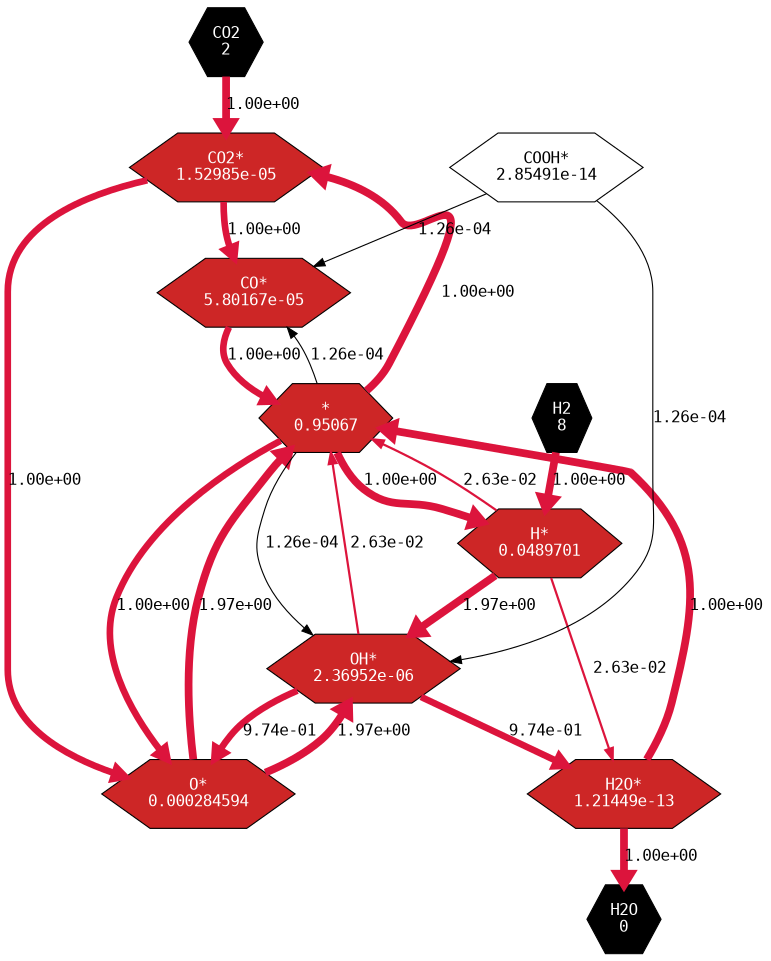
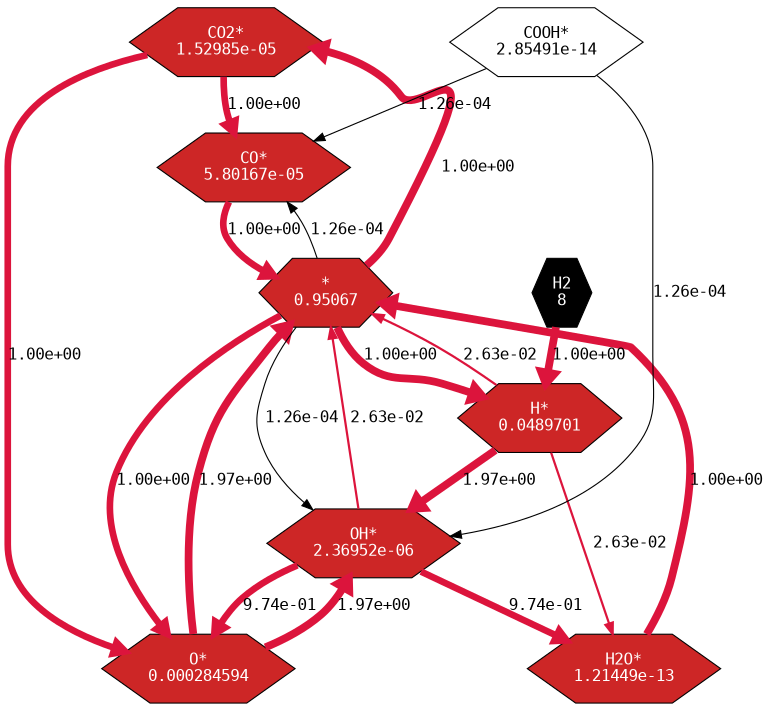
(226, 42) -> none
(624, 919) -> none
